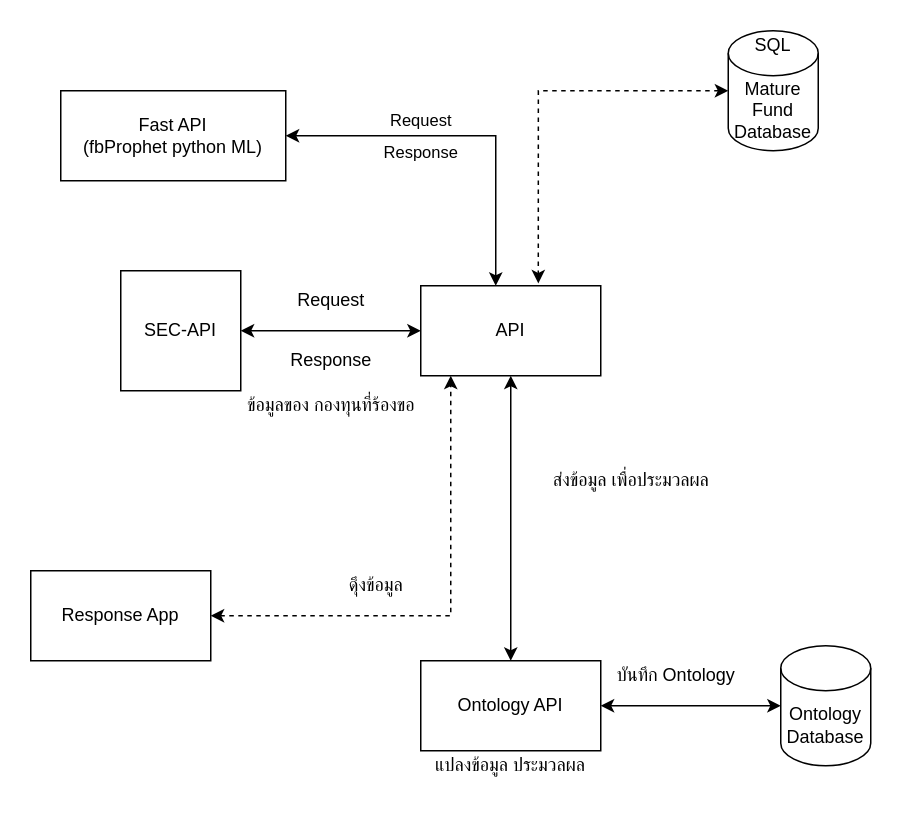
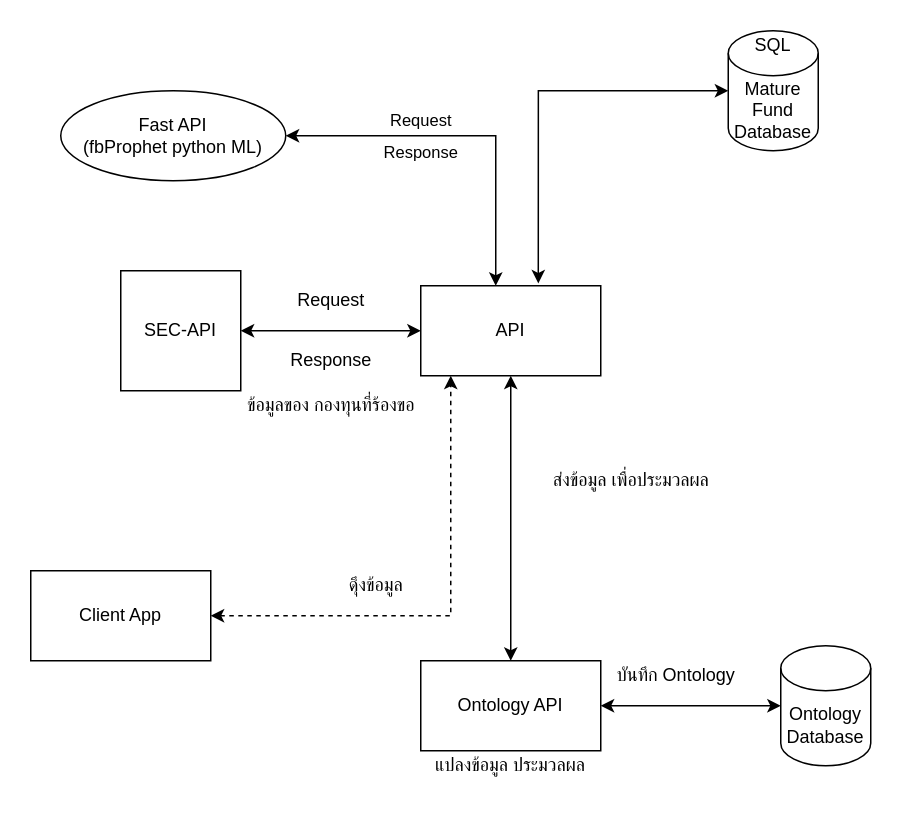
(538, 93) -> (538, 93)
(173, 136) -> (173, 136)
(121, 616) -> (121, 616)
